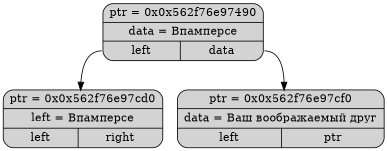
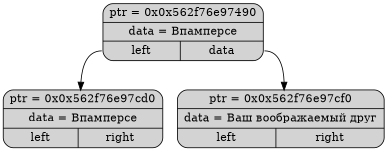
(83, 118) -> (83, 118)
(333, 138) -> (330, 138)
